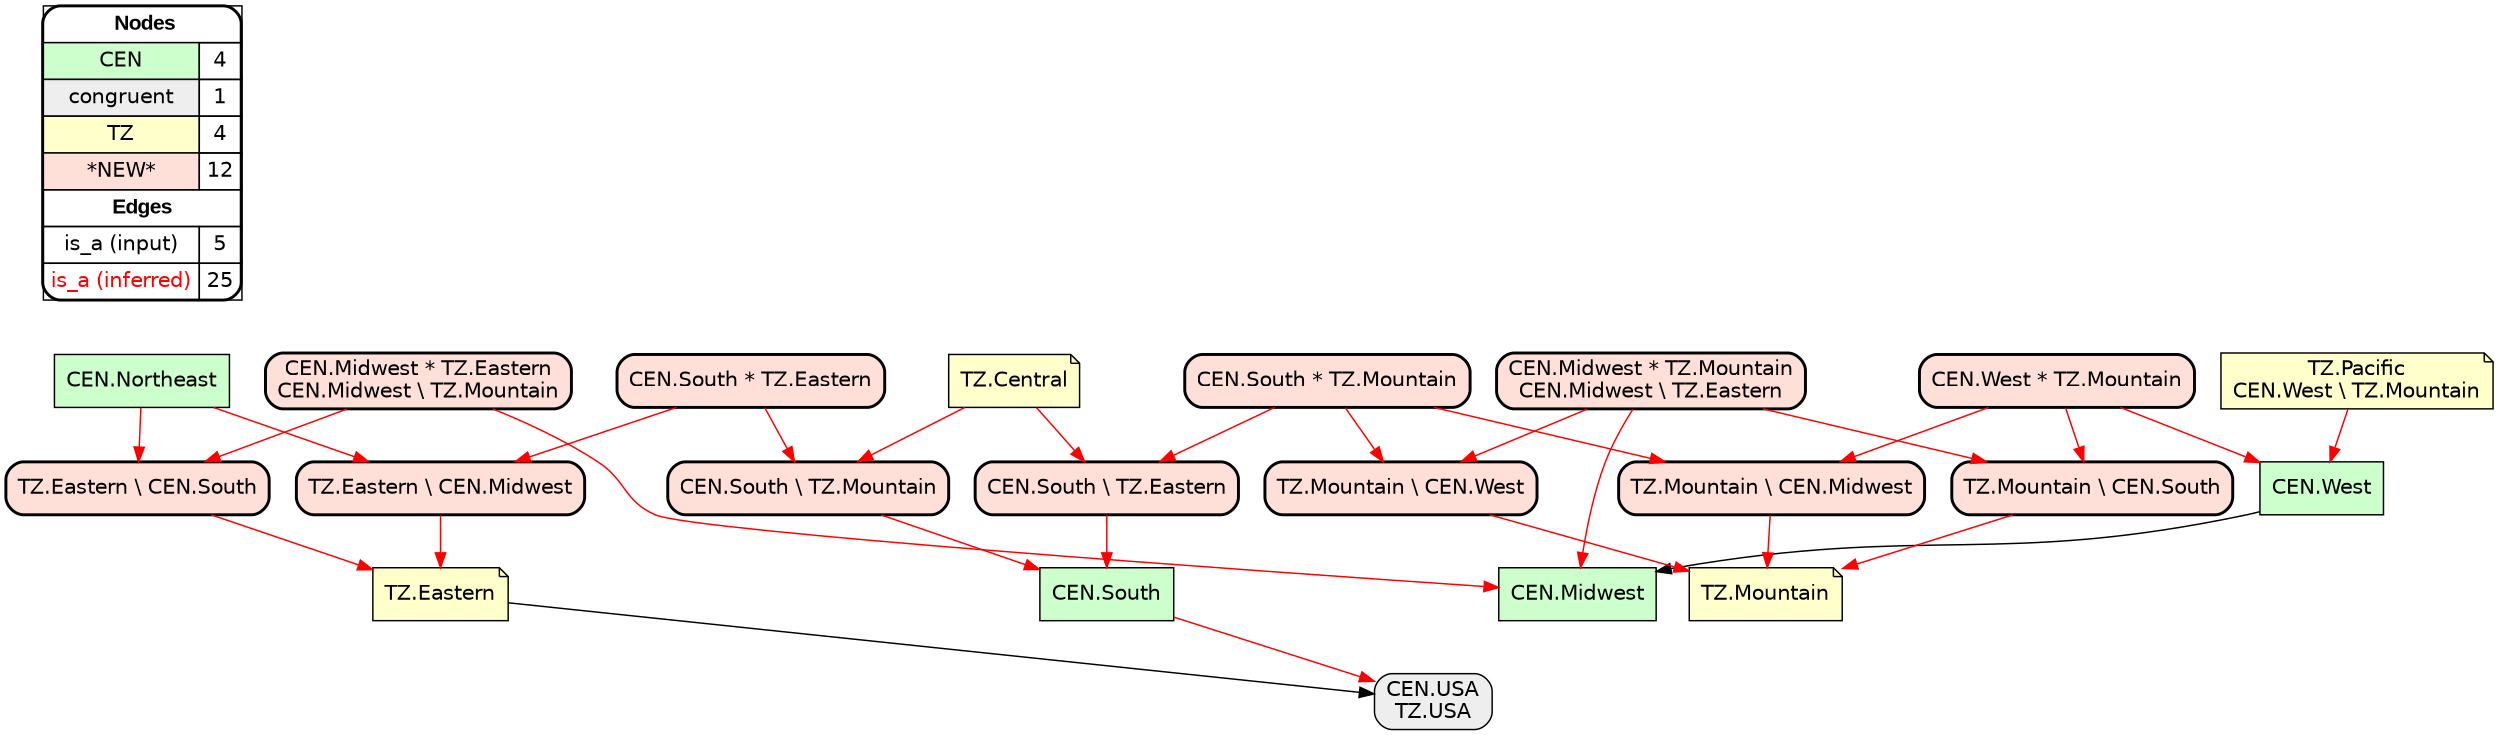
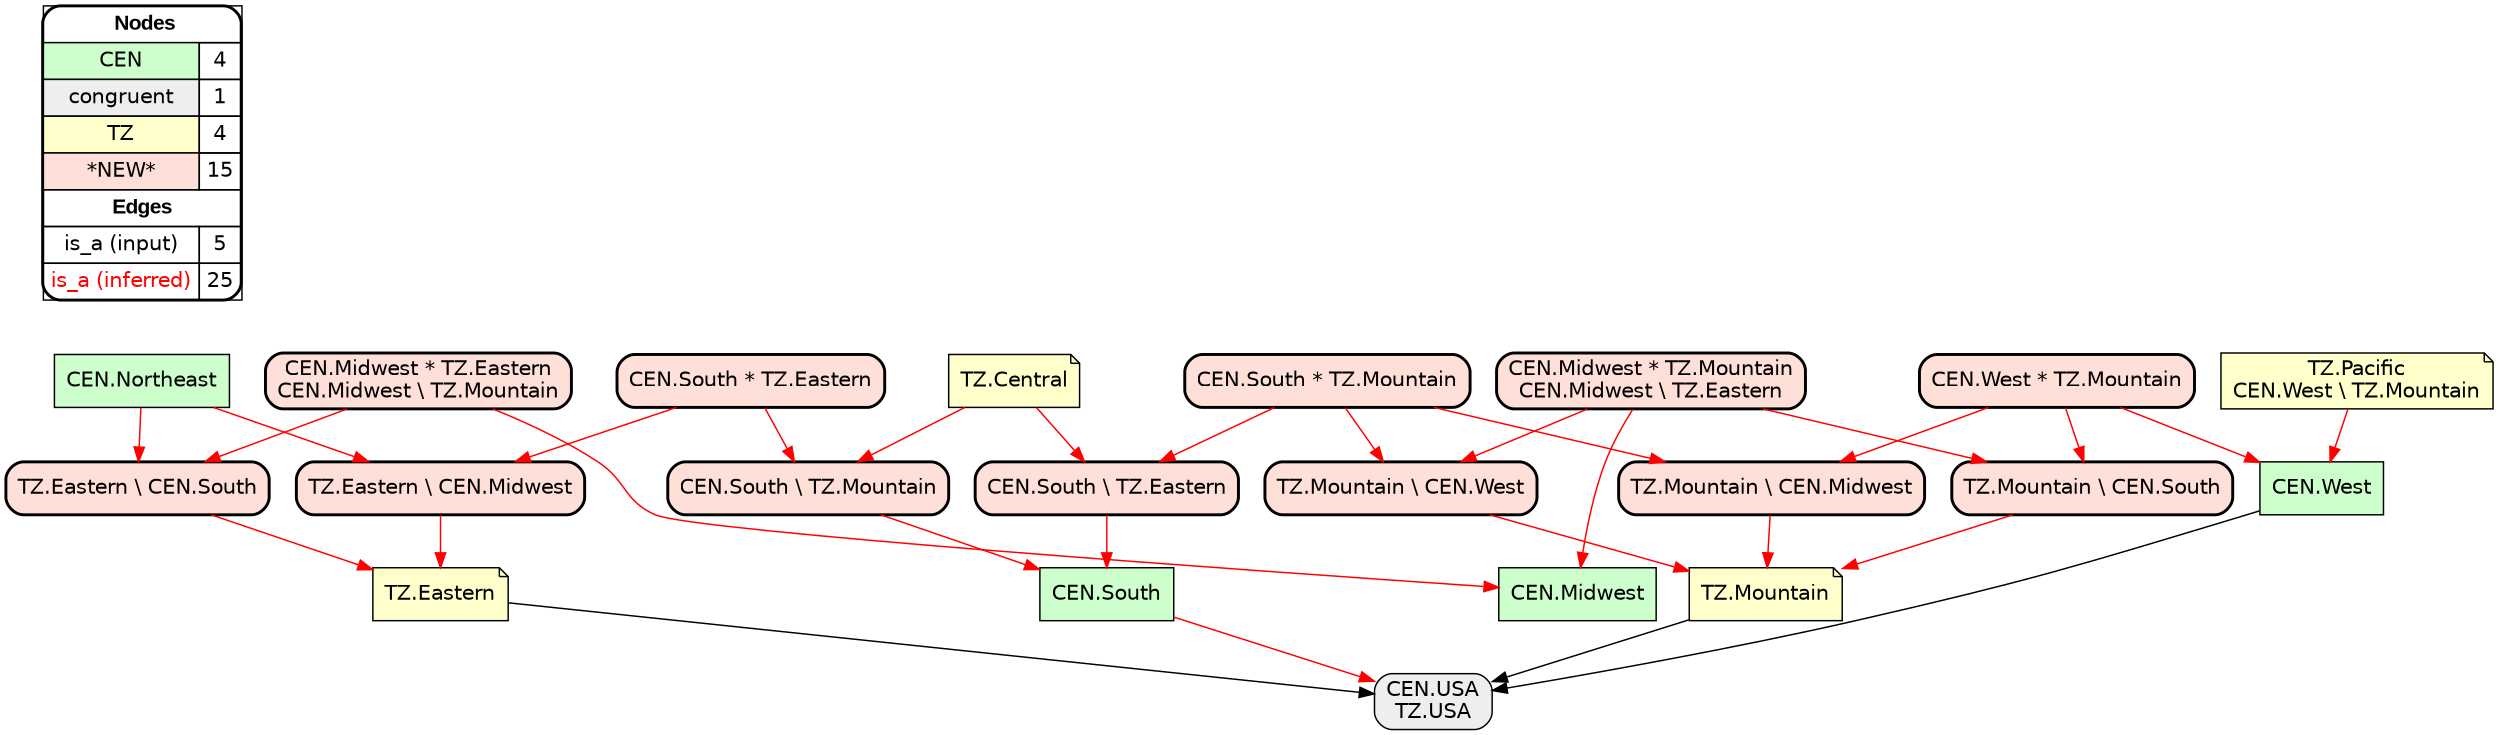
(221, 171) -> (221, 171)
(1966, 545) -> (1887, 613)
none -> (1598, 648)
